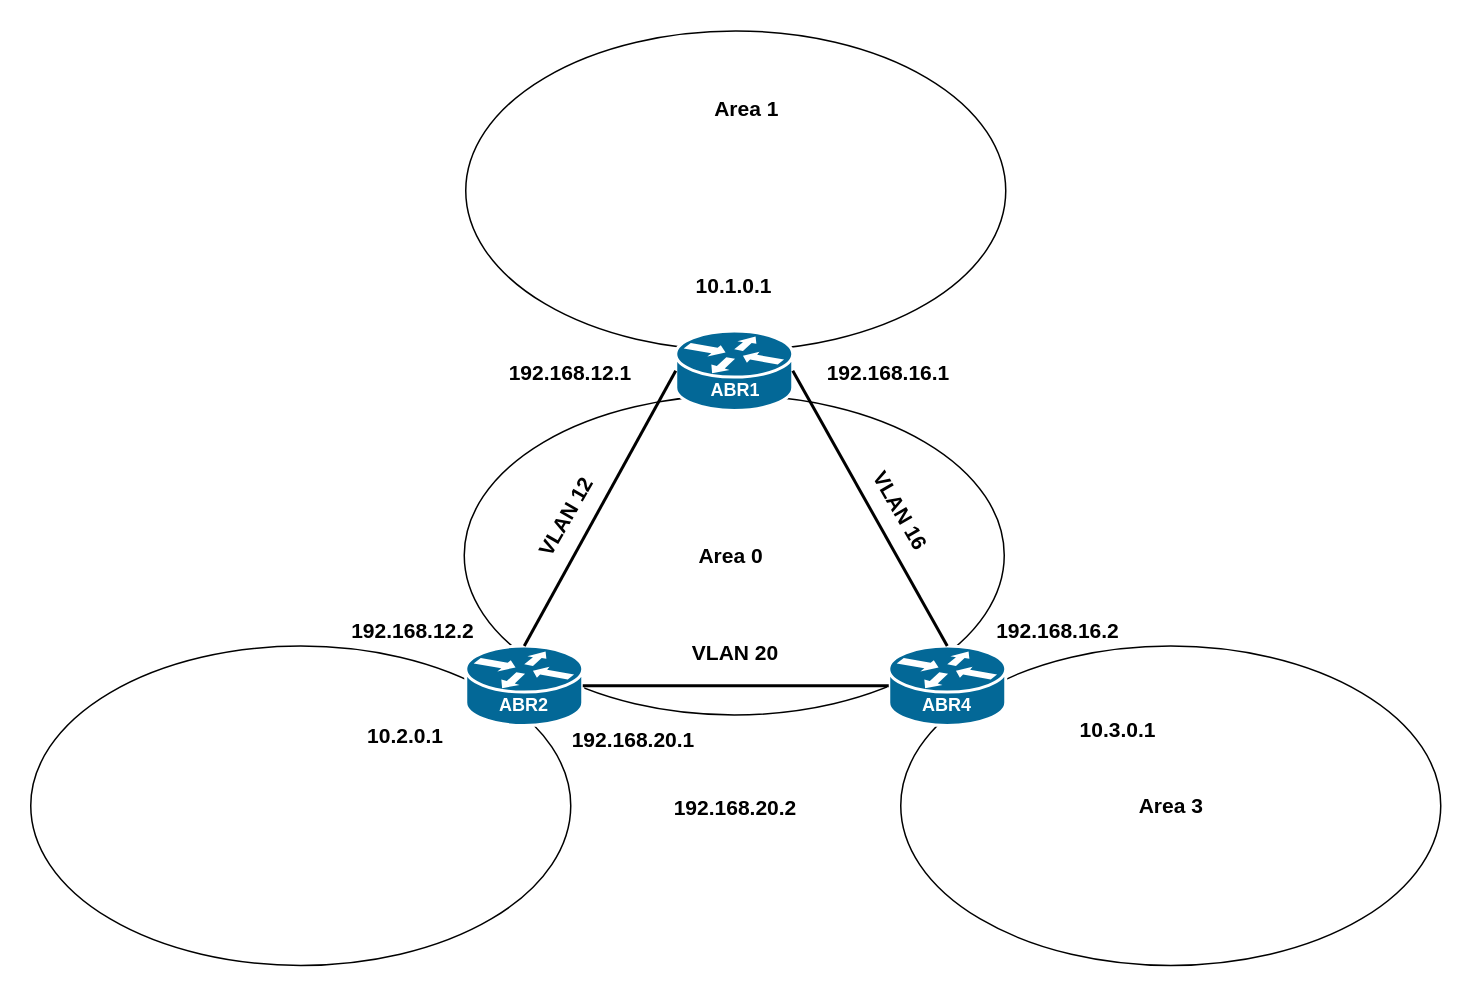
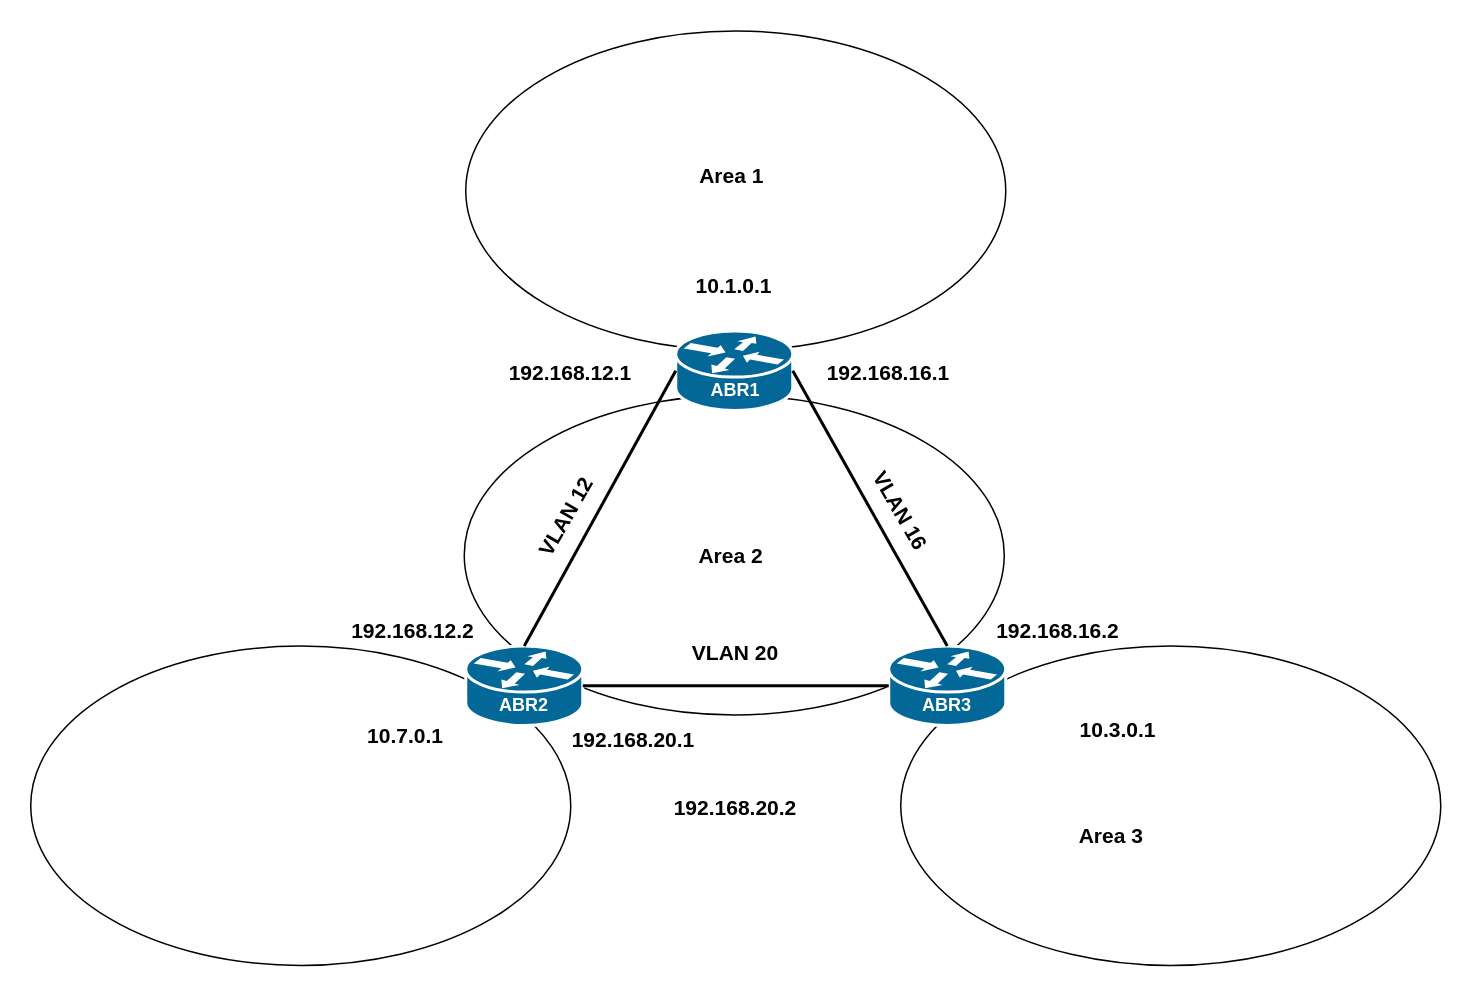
(747, 109) -> (732, 176)
(731, 556) -> (731, 556)
(947, 706) -> (947, 706)
(406, 736) -> (406, 736)
(1171, 806) -> (1111, 836)
